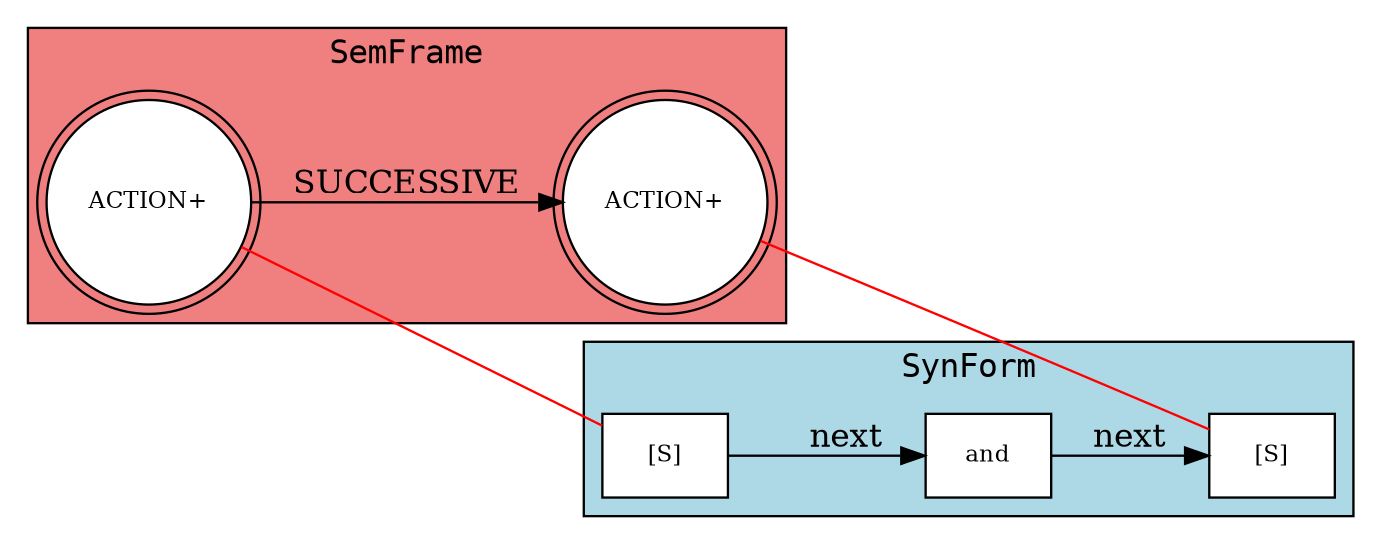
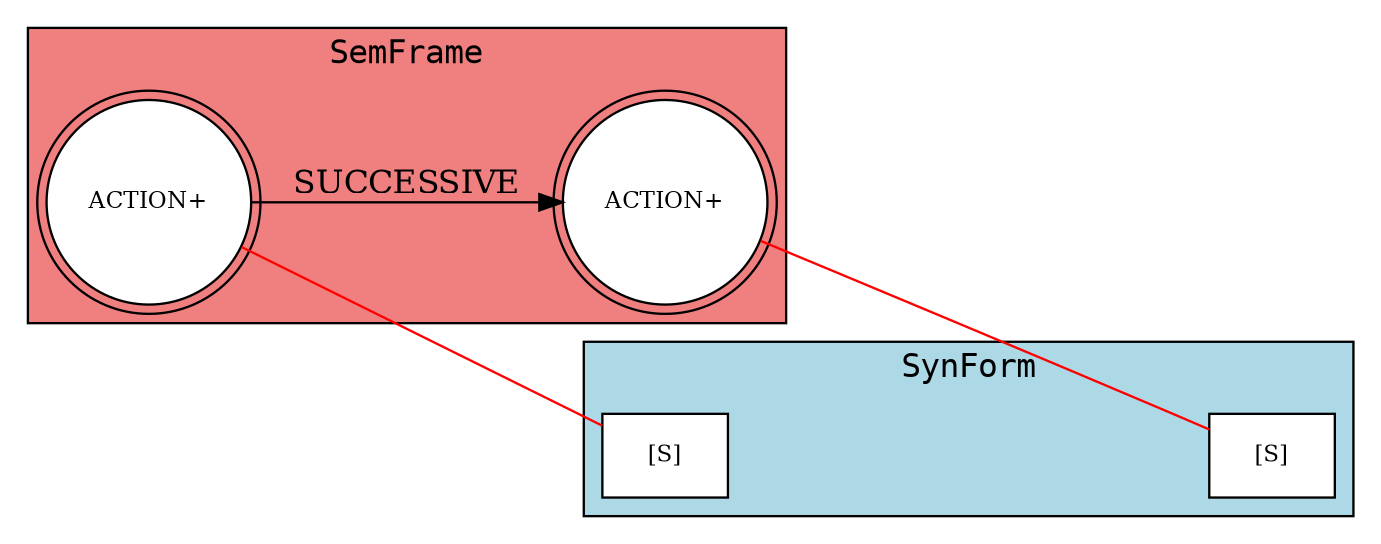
(988, 456) -> none
